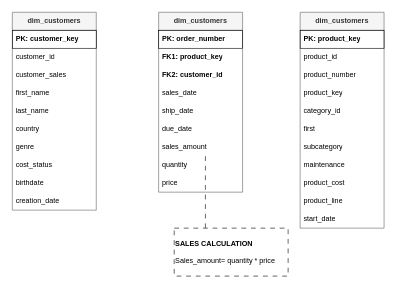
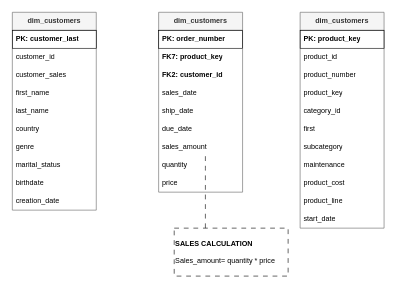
(46, 39) -> (47, 39)
(193, 57) -> (193, 57)
(38, 165) -> (42, 165)
